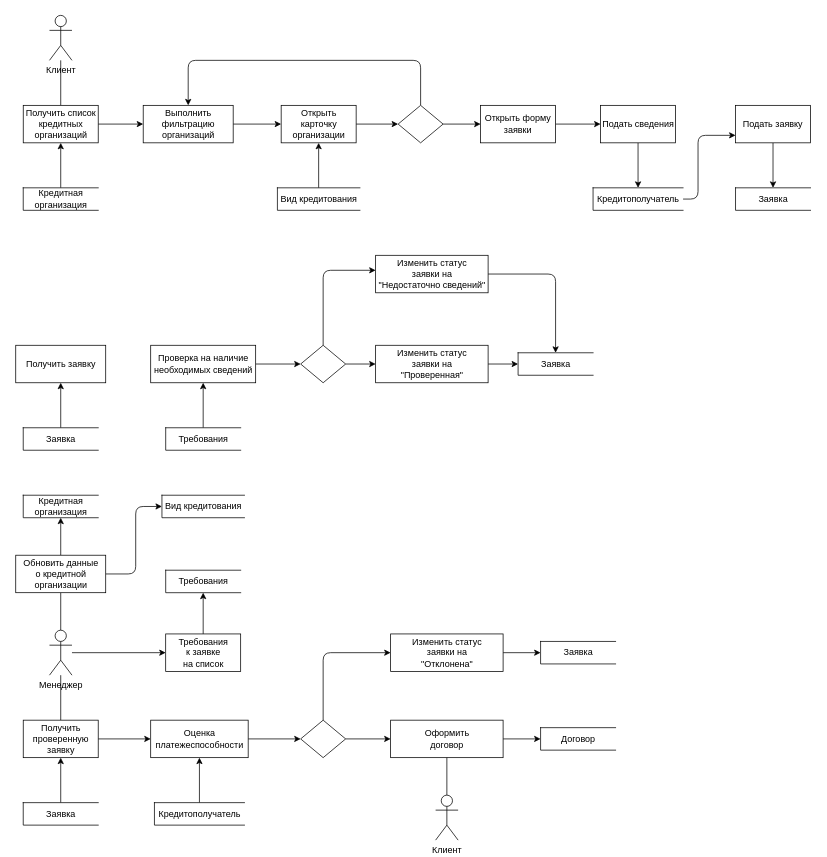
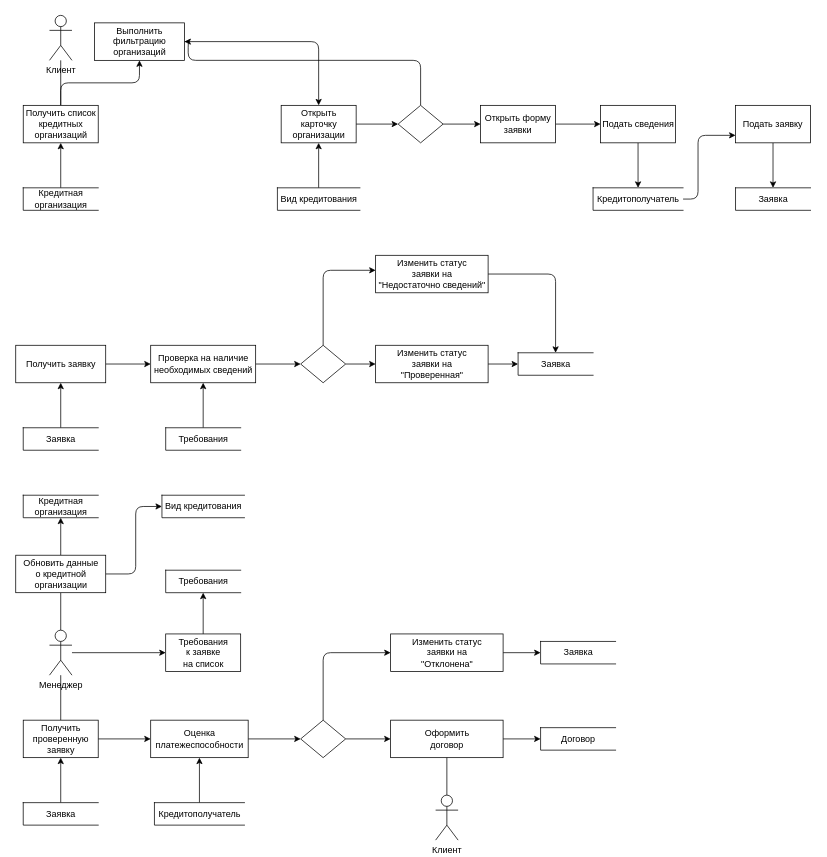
(188, 124) -> (139, 42)
none -> (144, 364)
